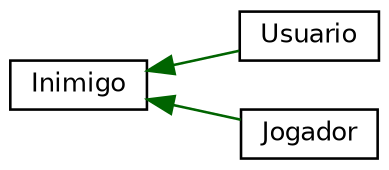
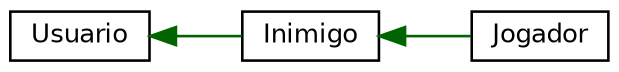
(206, 58) -> (209, 36)
